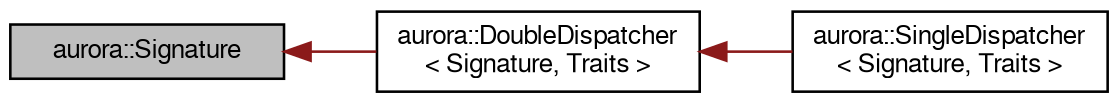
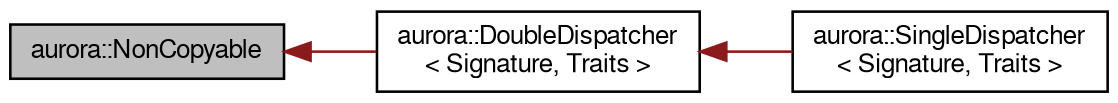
(147, 52) -> (147, 52)
